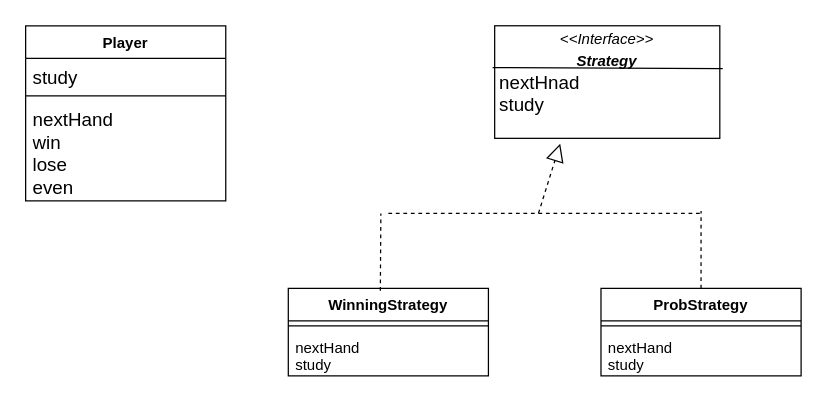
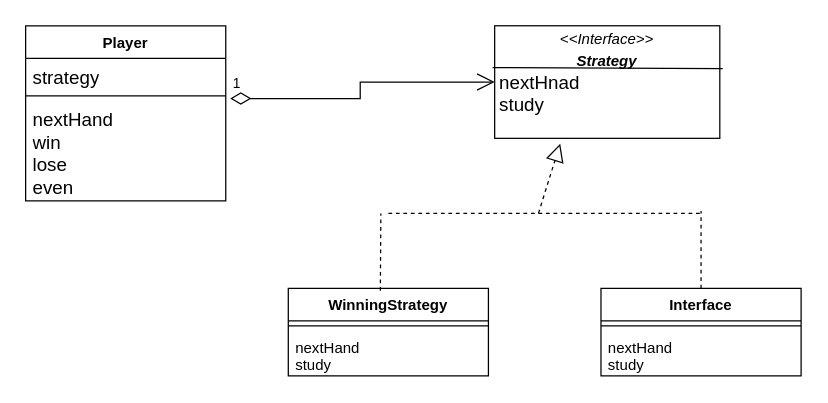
(54, 76) -> (67, 76)
none -> (363, 82)
(701, 306) -> (701, 306)
